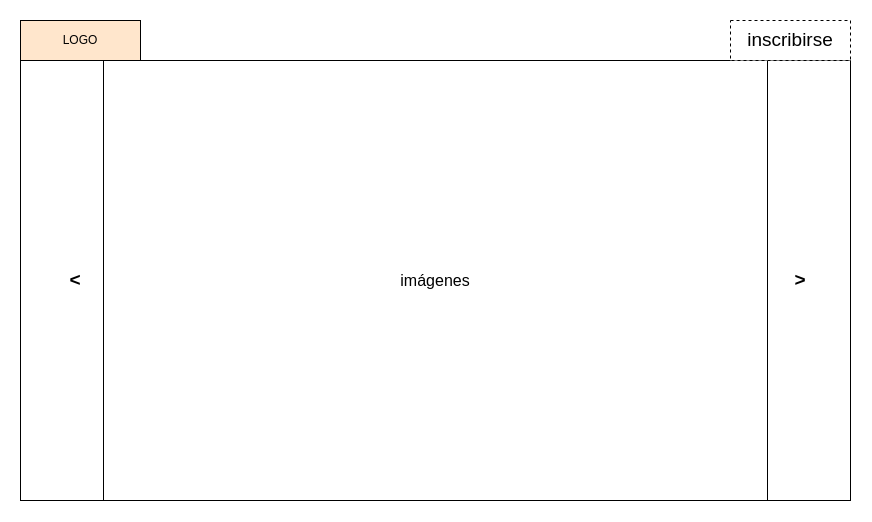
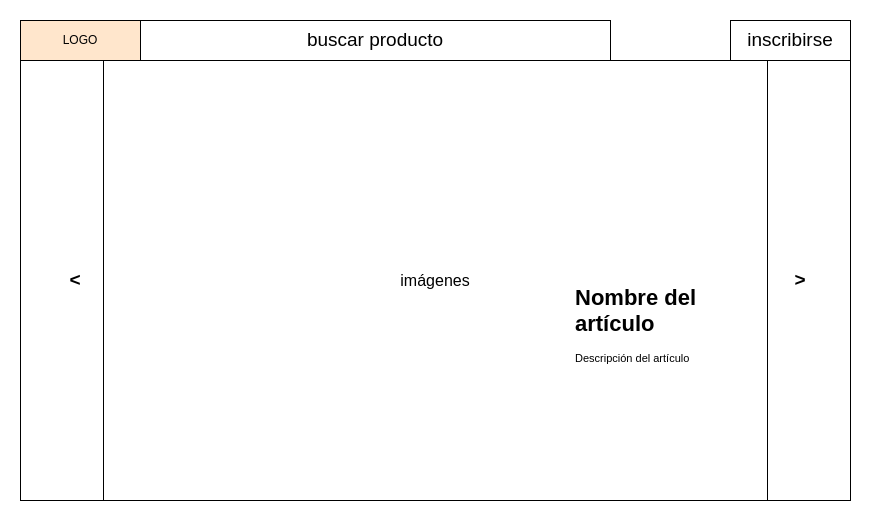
none -> (376, 41)
(791, 41) -> (791, 41)
none -> (666, 386)
